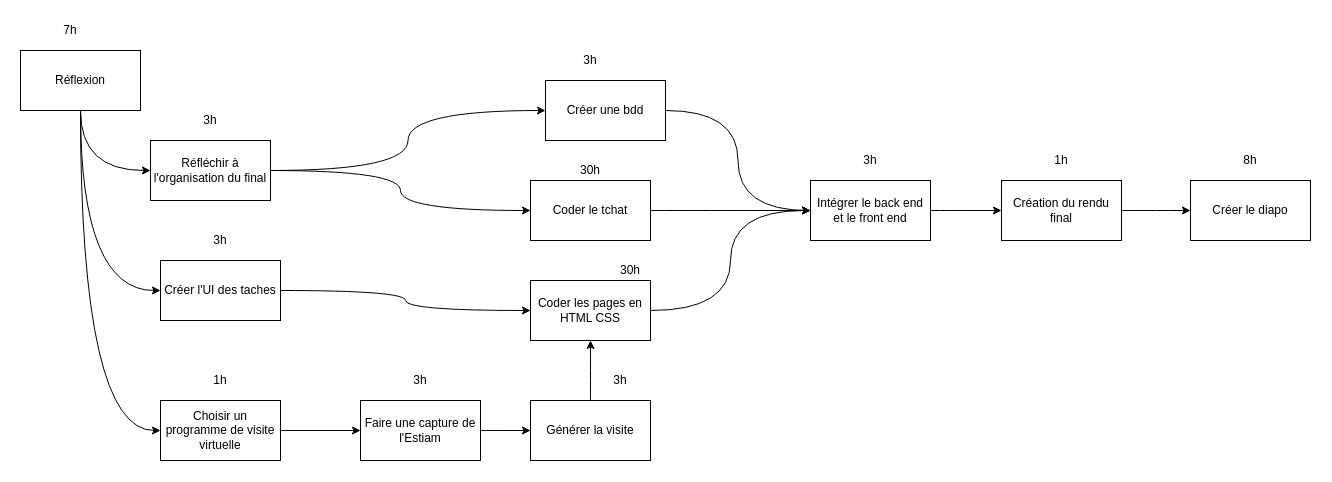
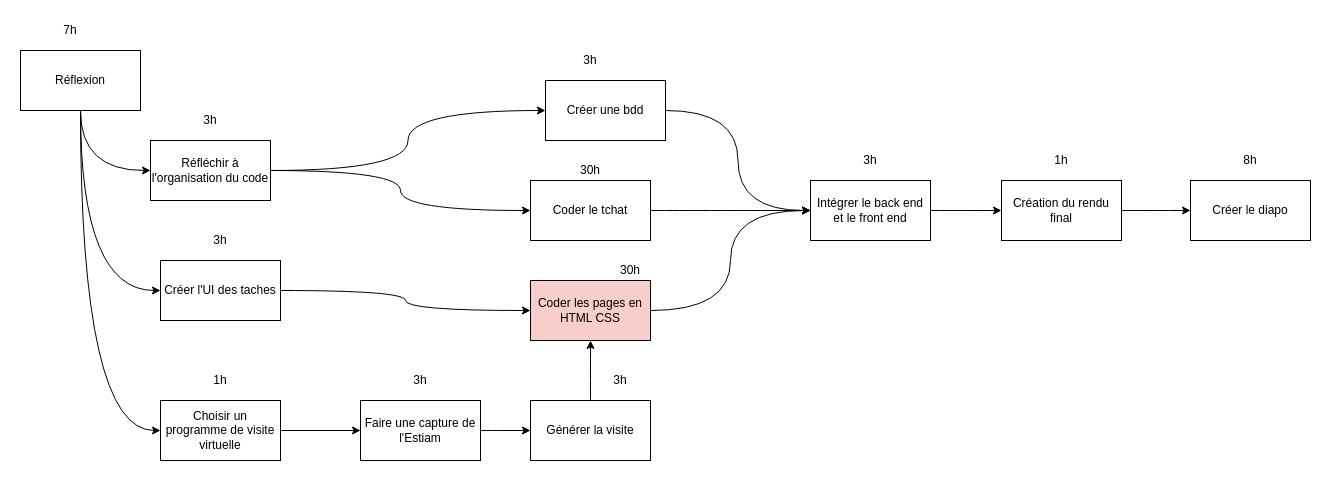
(211, 171) -> (211, 171)
(759, 200) -> (759, 201)
(591, 311) -> (591, 311)
